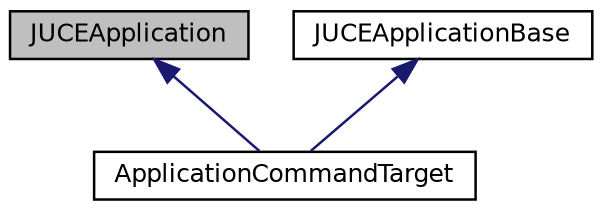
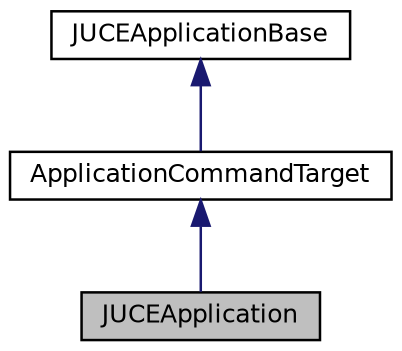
(217, 114) -> (201, 259)
